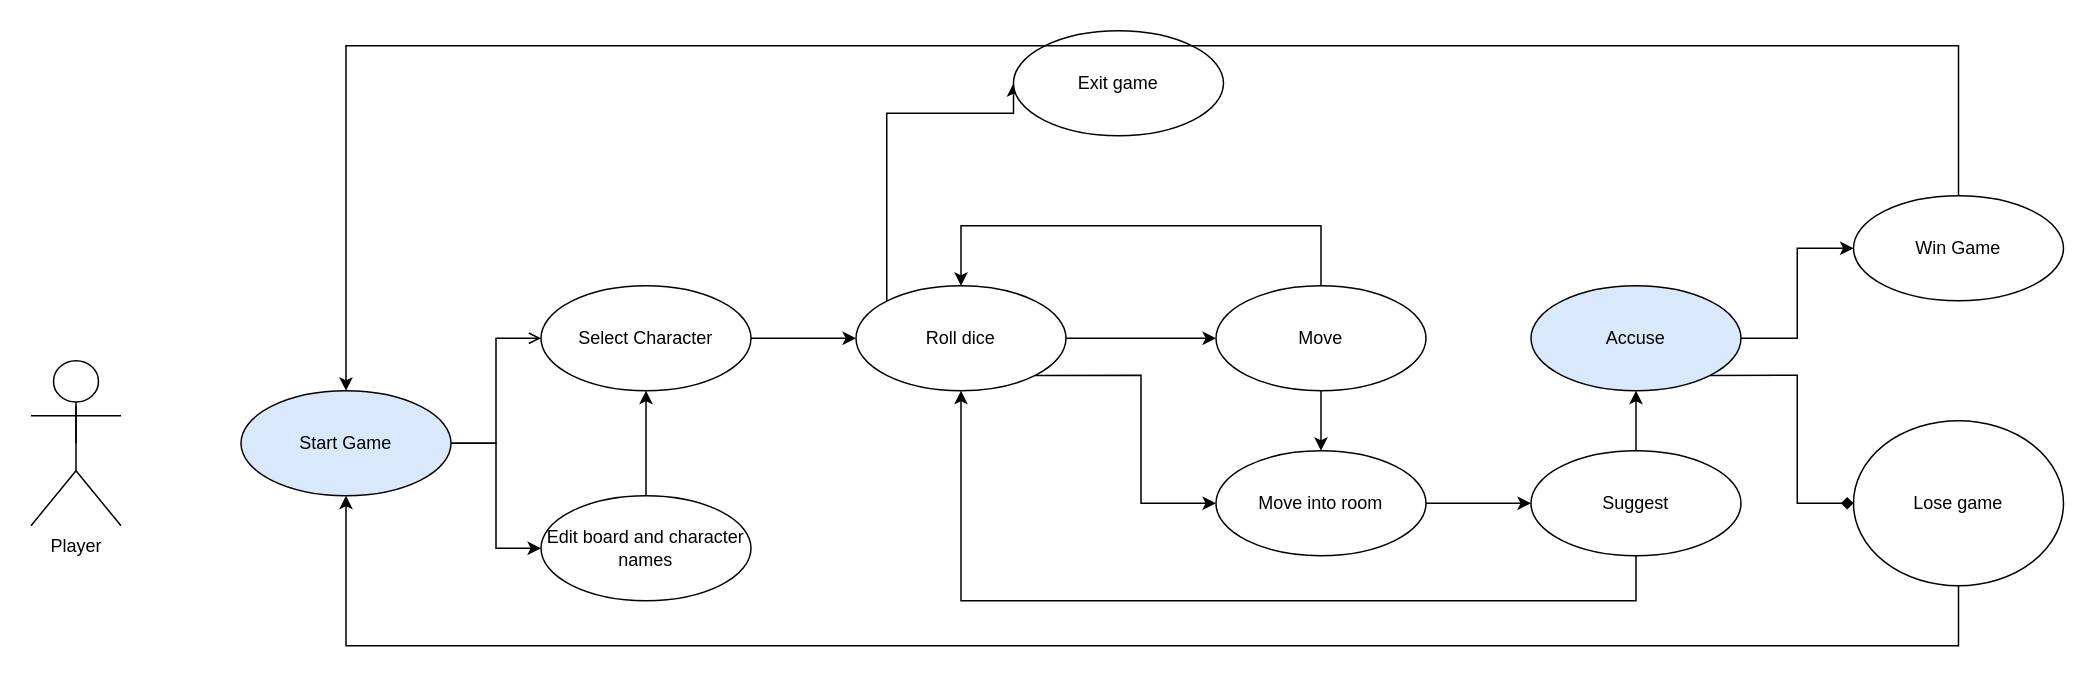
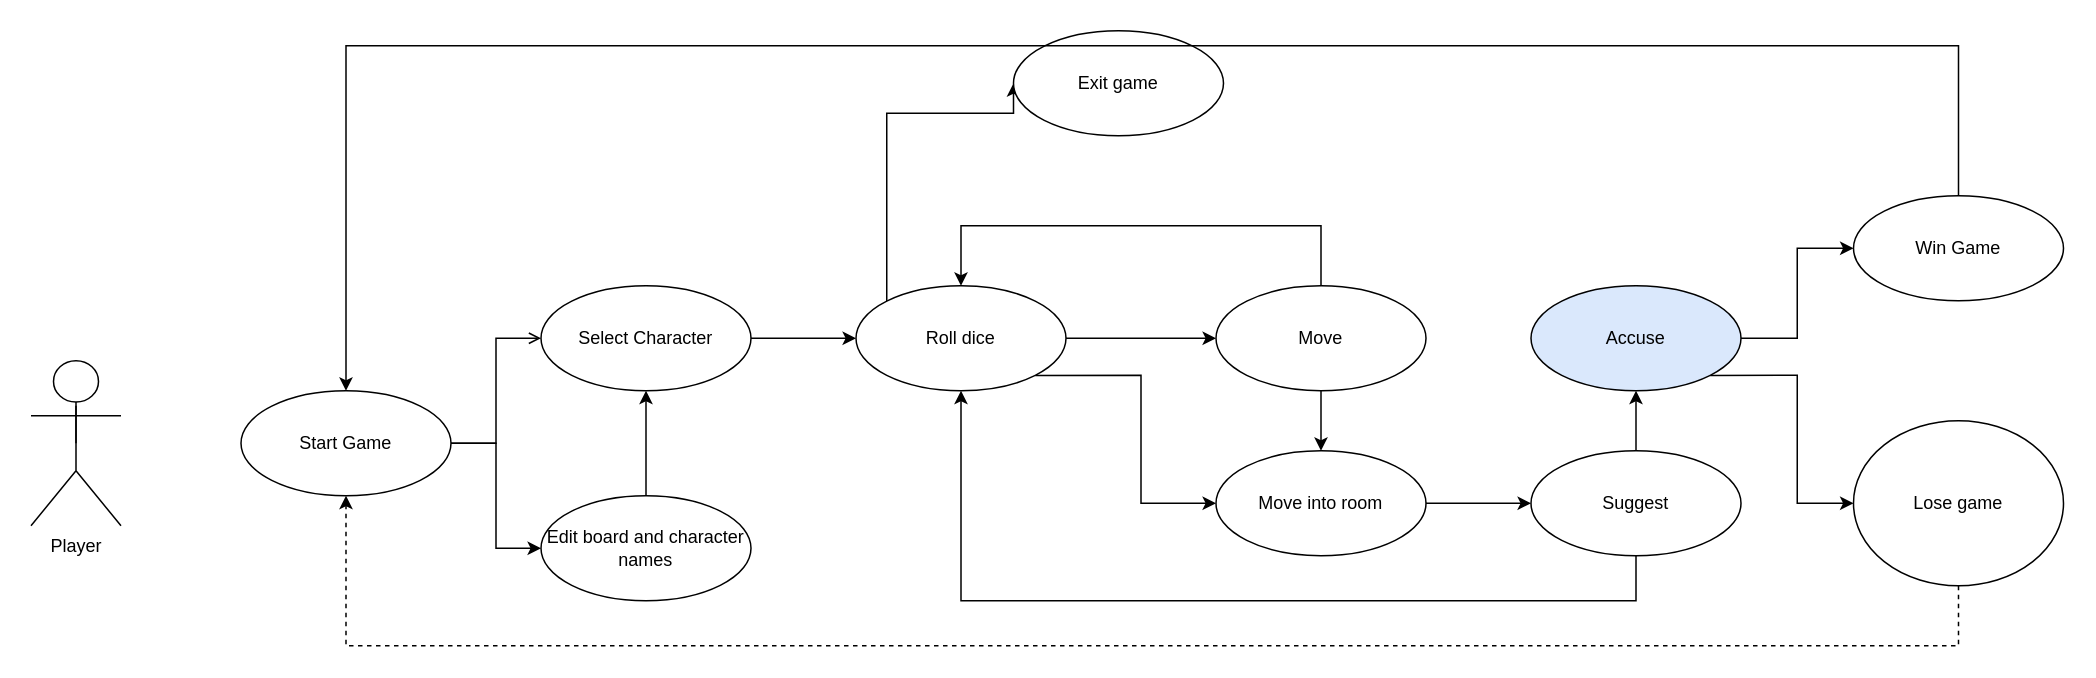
(346, 443) -> (346, 443)
(1841, 503) -> (1842, 503)
(1112, 646) -> (1112, 646)
